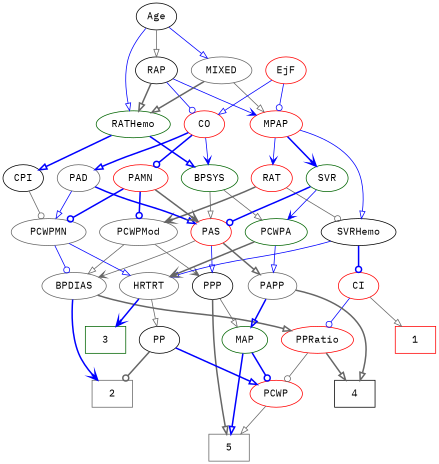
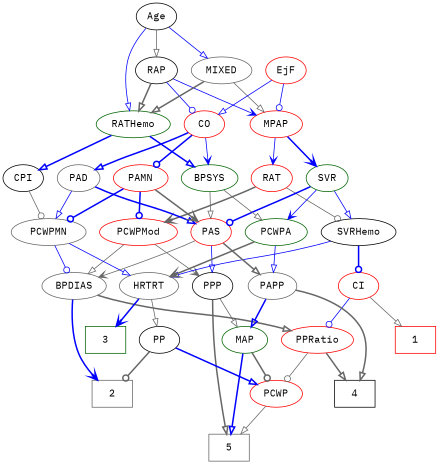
(349, 158) -> (341, 202)
(138, 232) -> (138, 232)
(259, 364) -> (259, 364)
